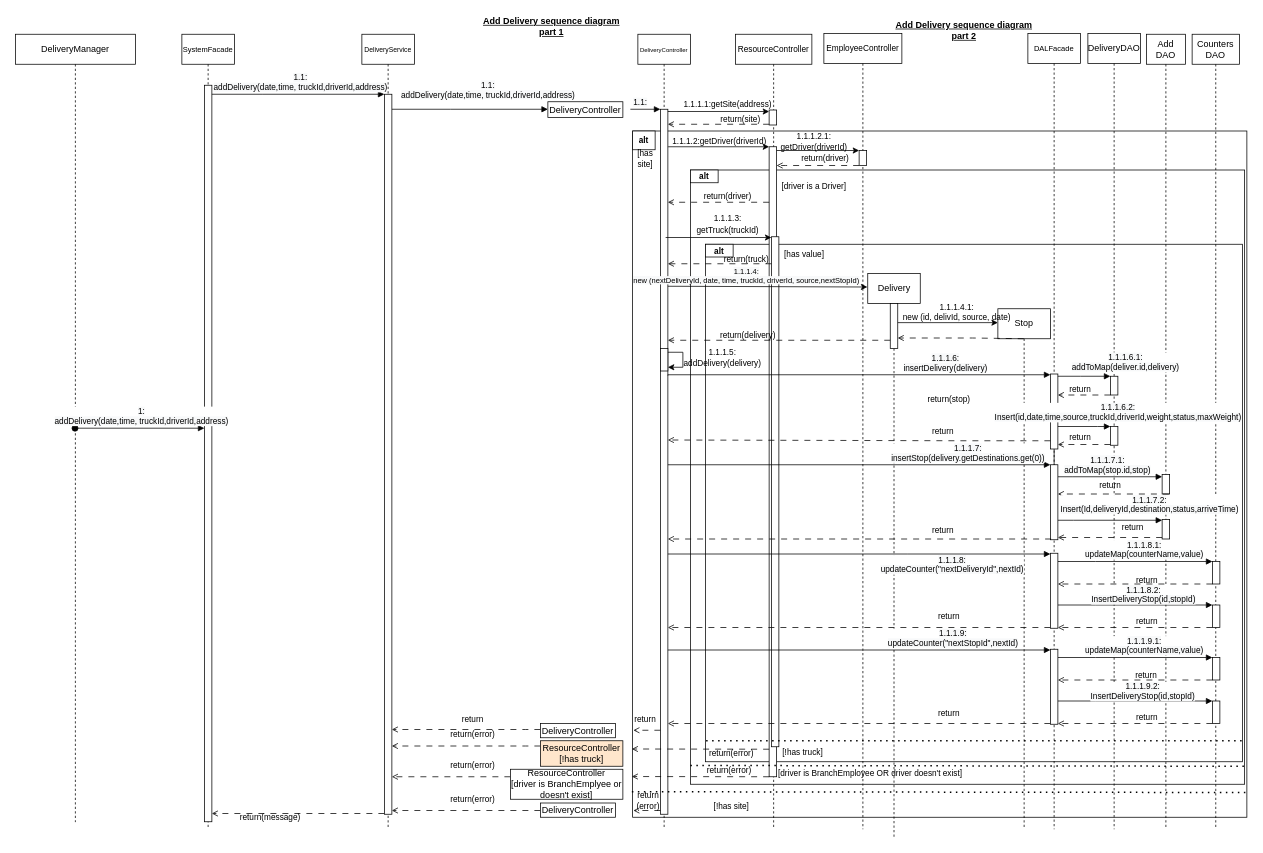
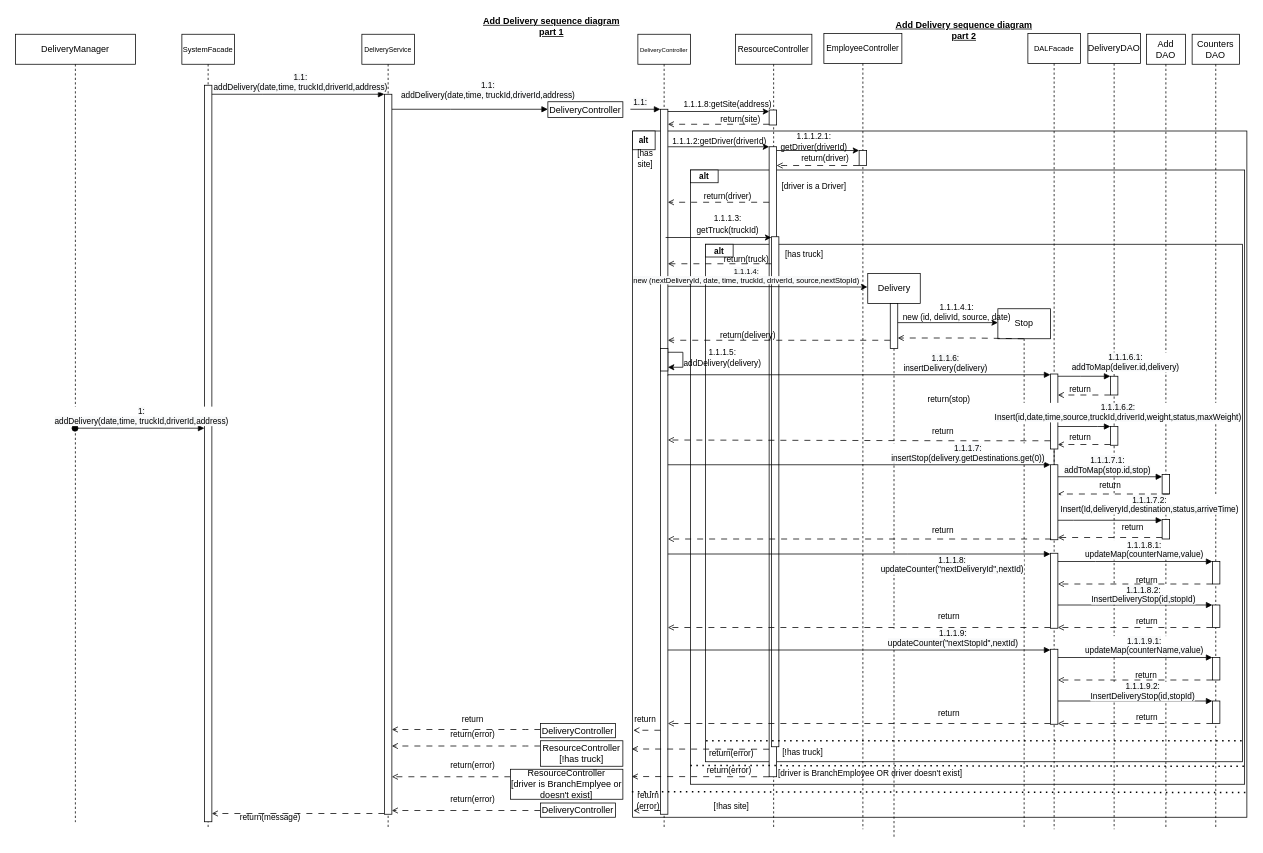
(728, 105) -> (728, 105)
(804, 254) -> (804, 254)
(582, 753) -> (582, 753)
